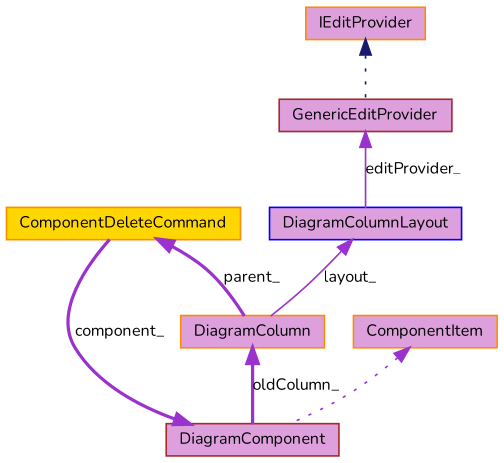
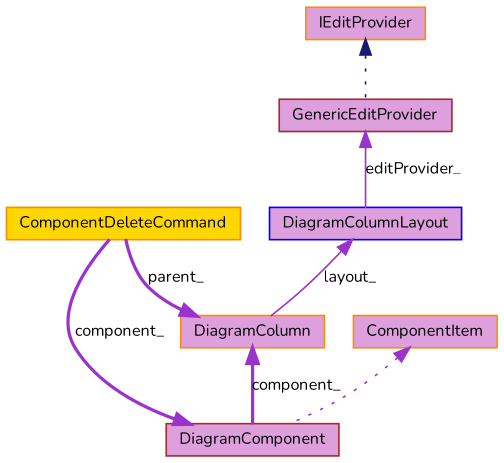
(213, 276) -> (144, 282)
(297, 386) -> (297, 386)
